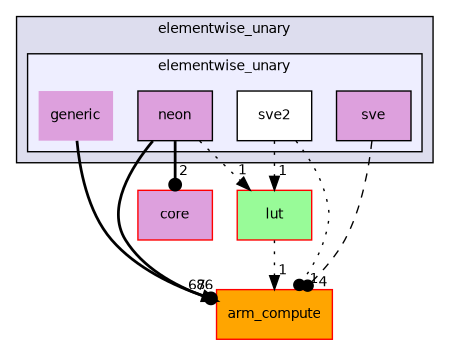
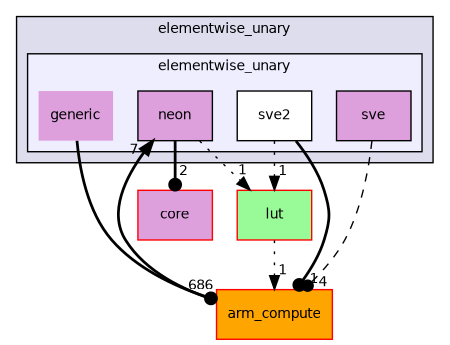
(329, 209) -> (329, 209)
(123, 235) -> (130, 246)
